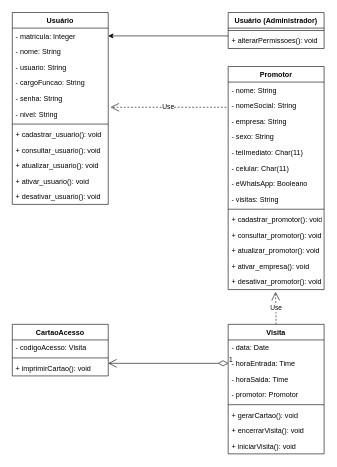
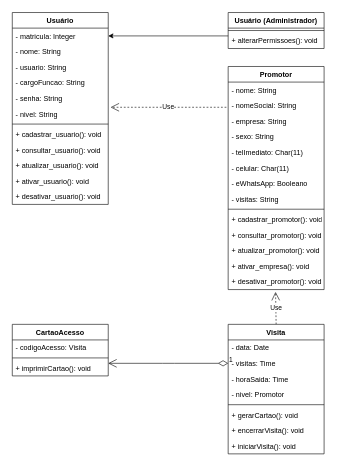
(266, 364) -> (256, 364)
(269, 395) -> (261, 395)
